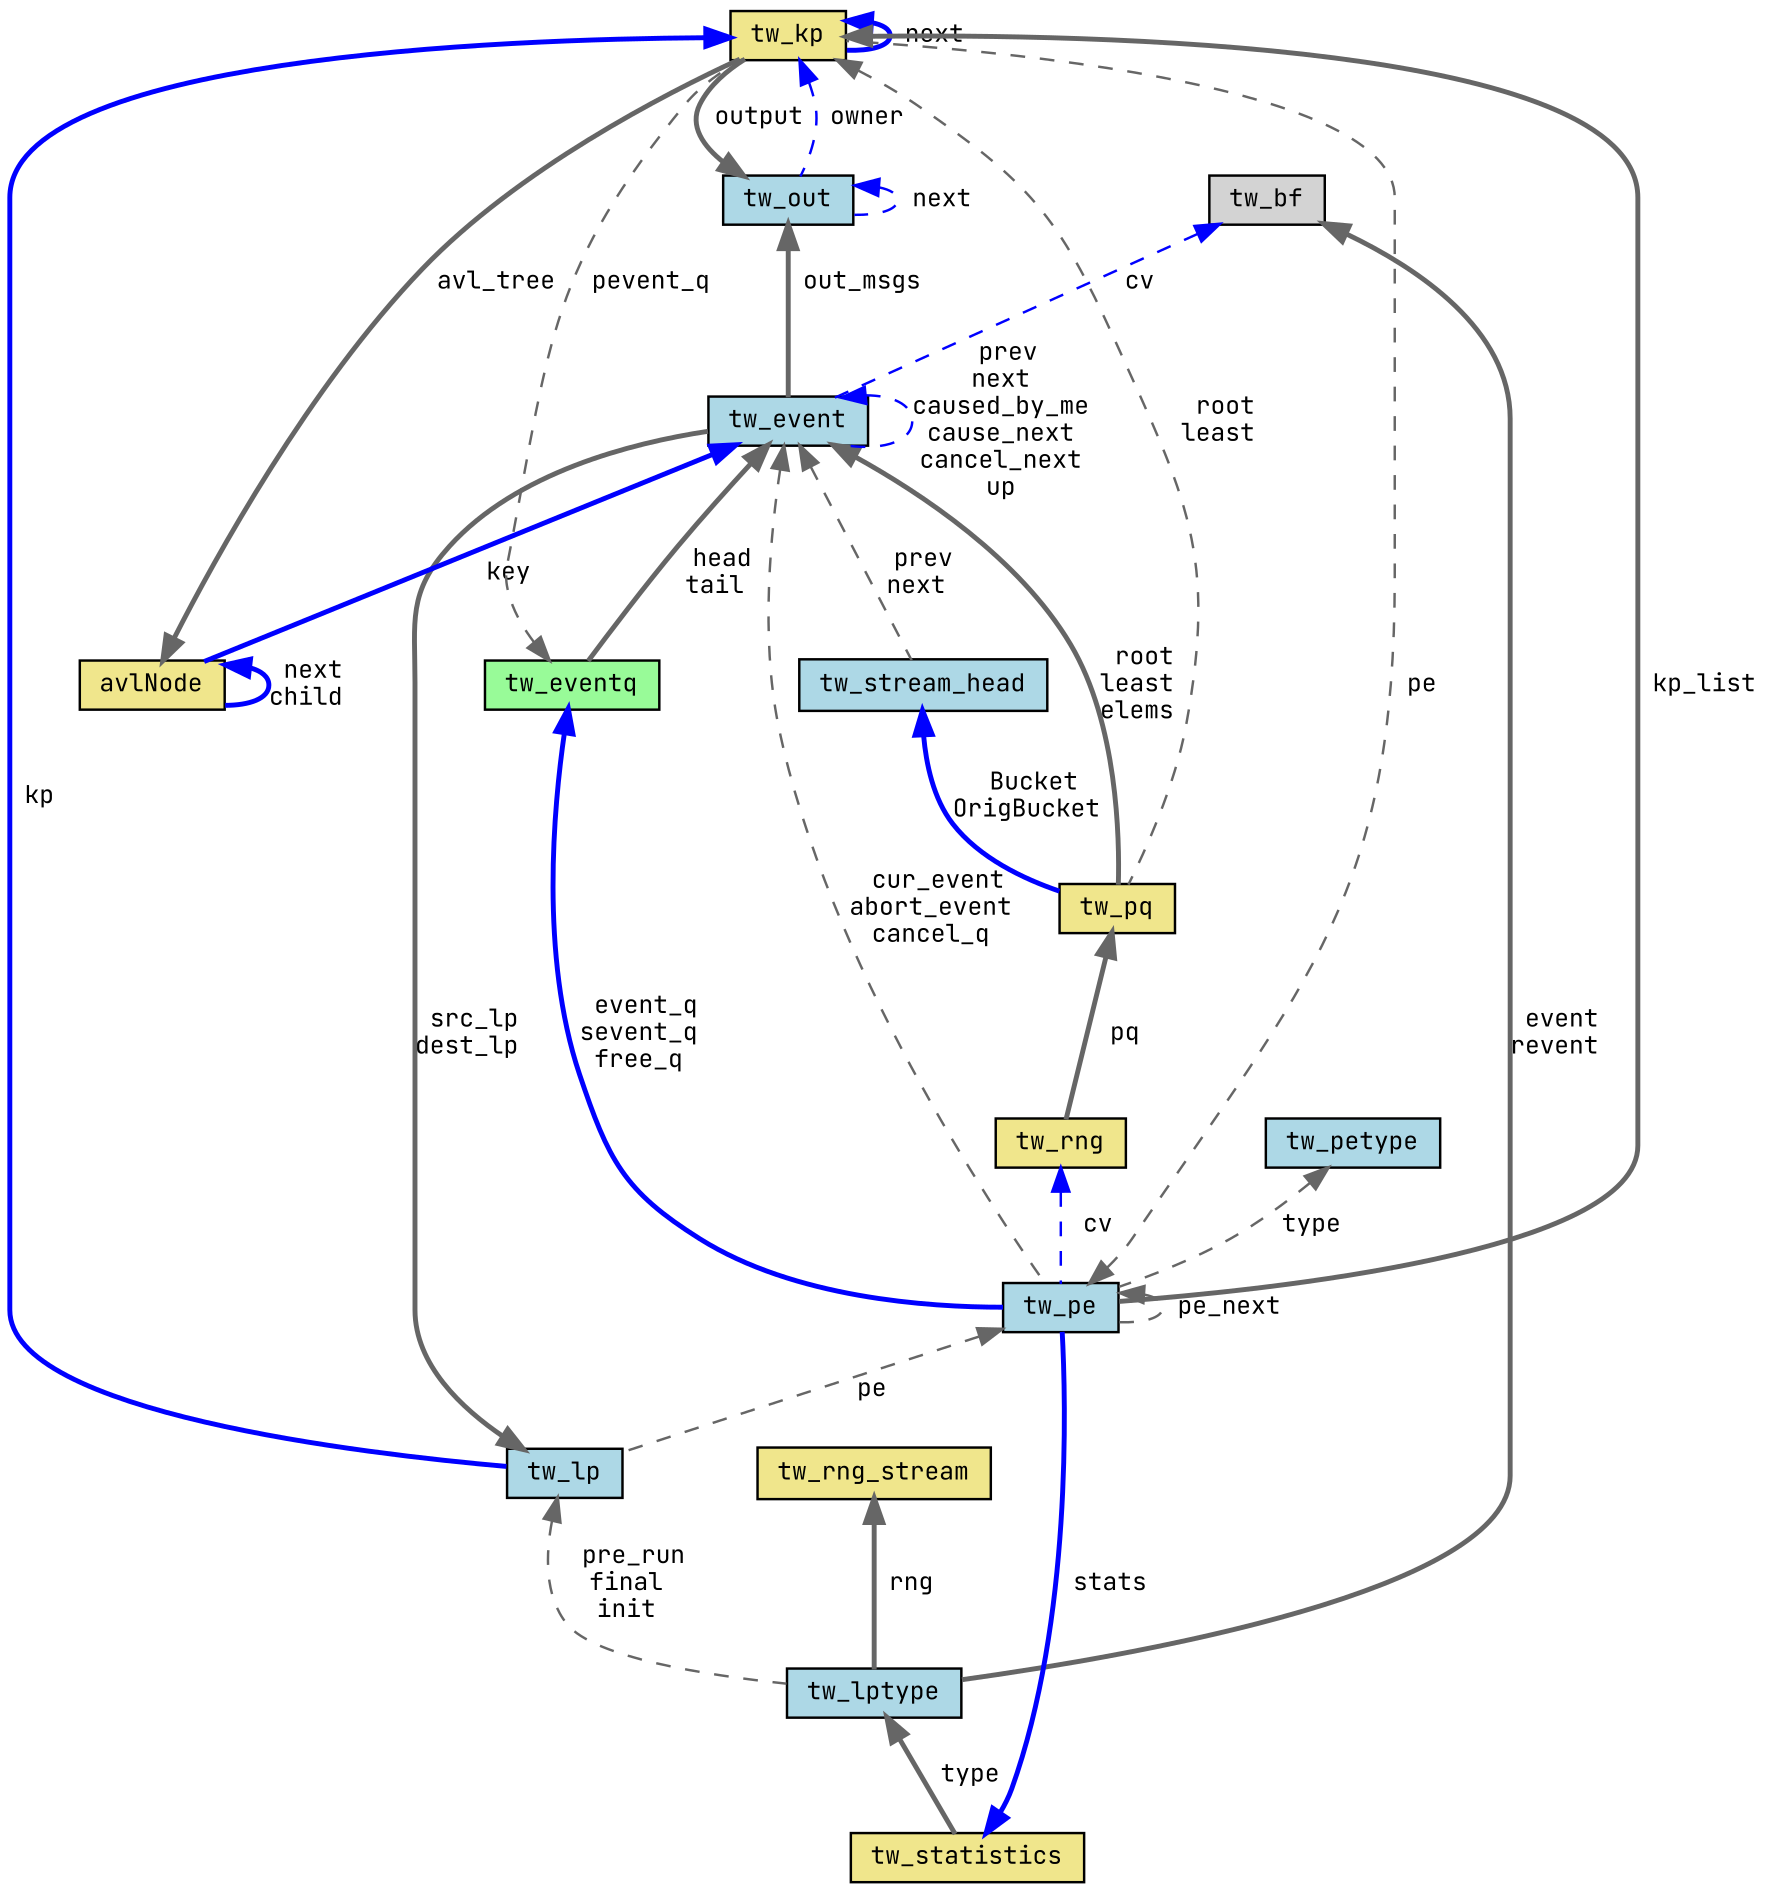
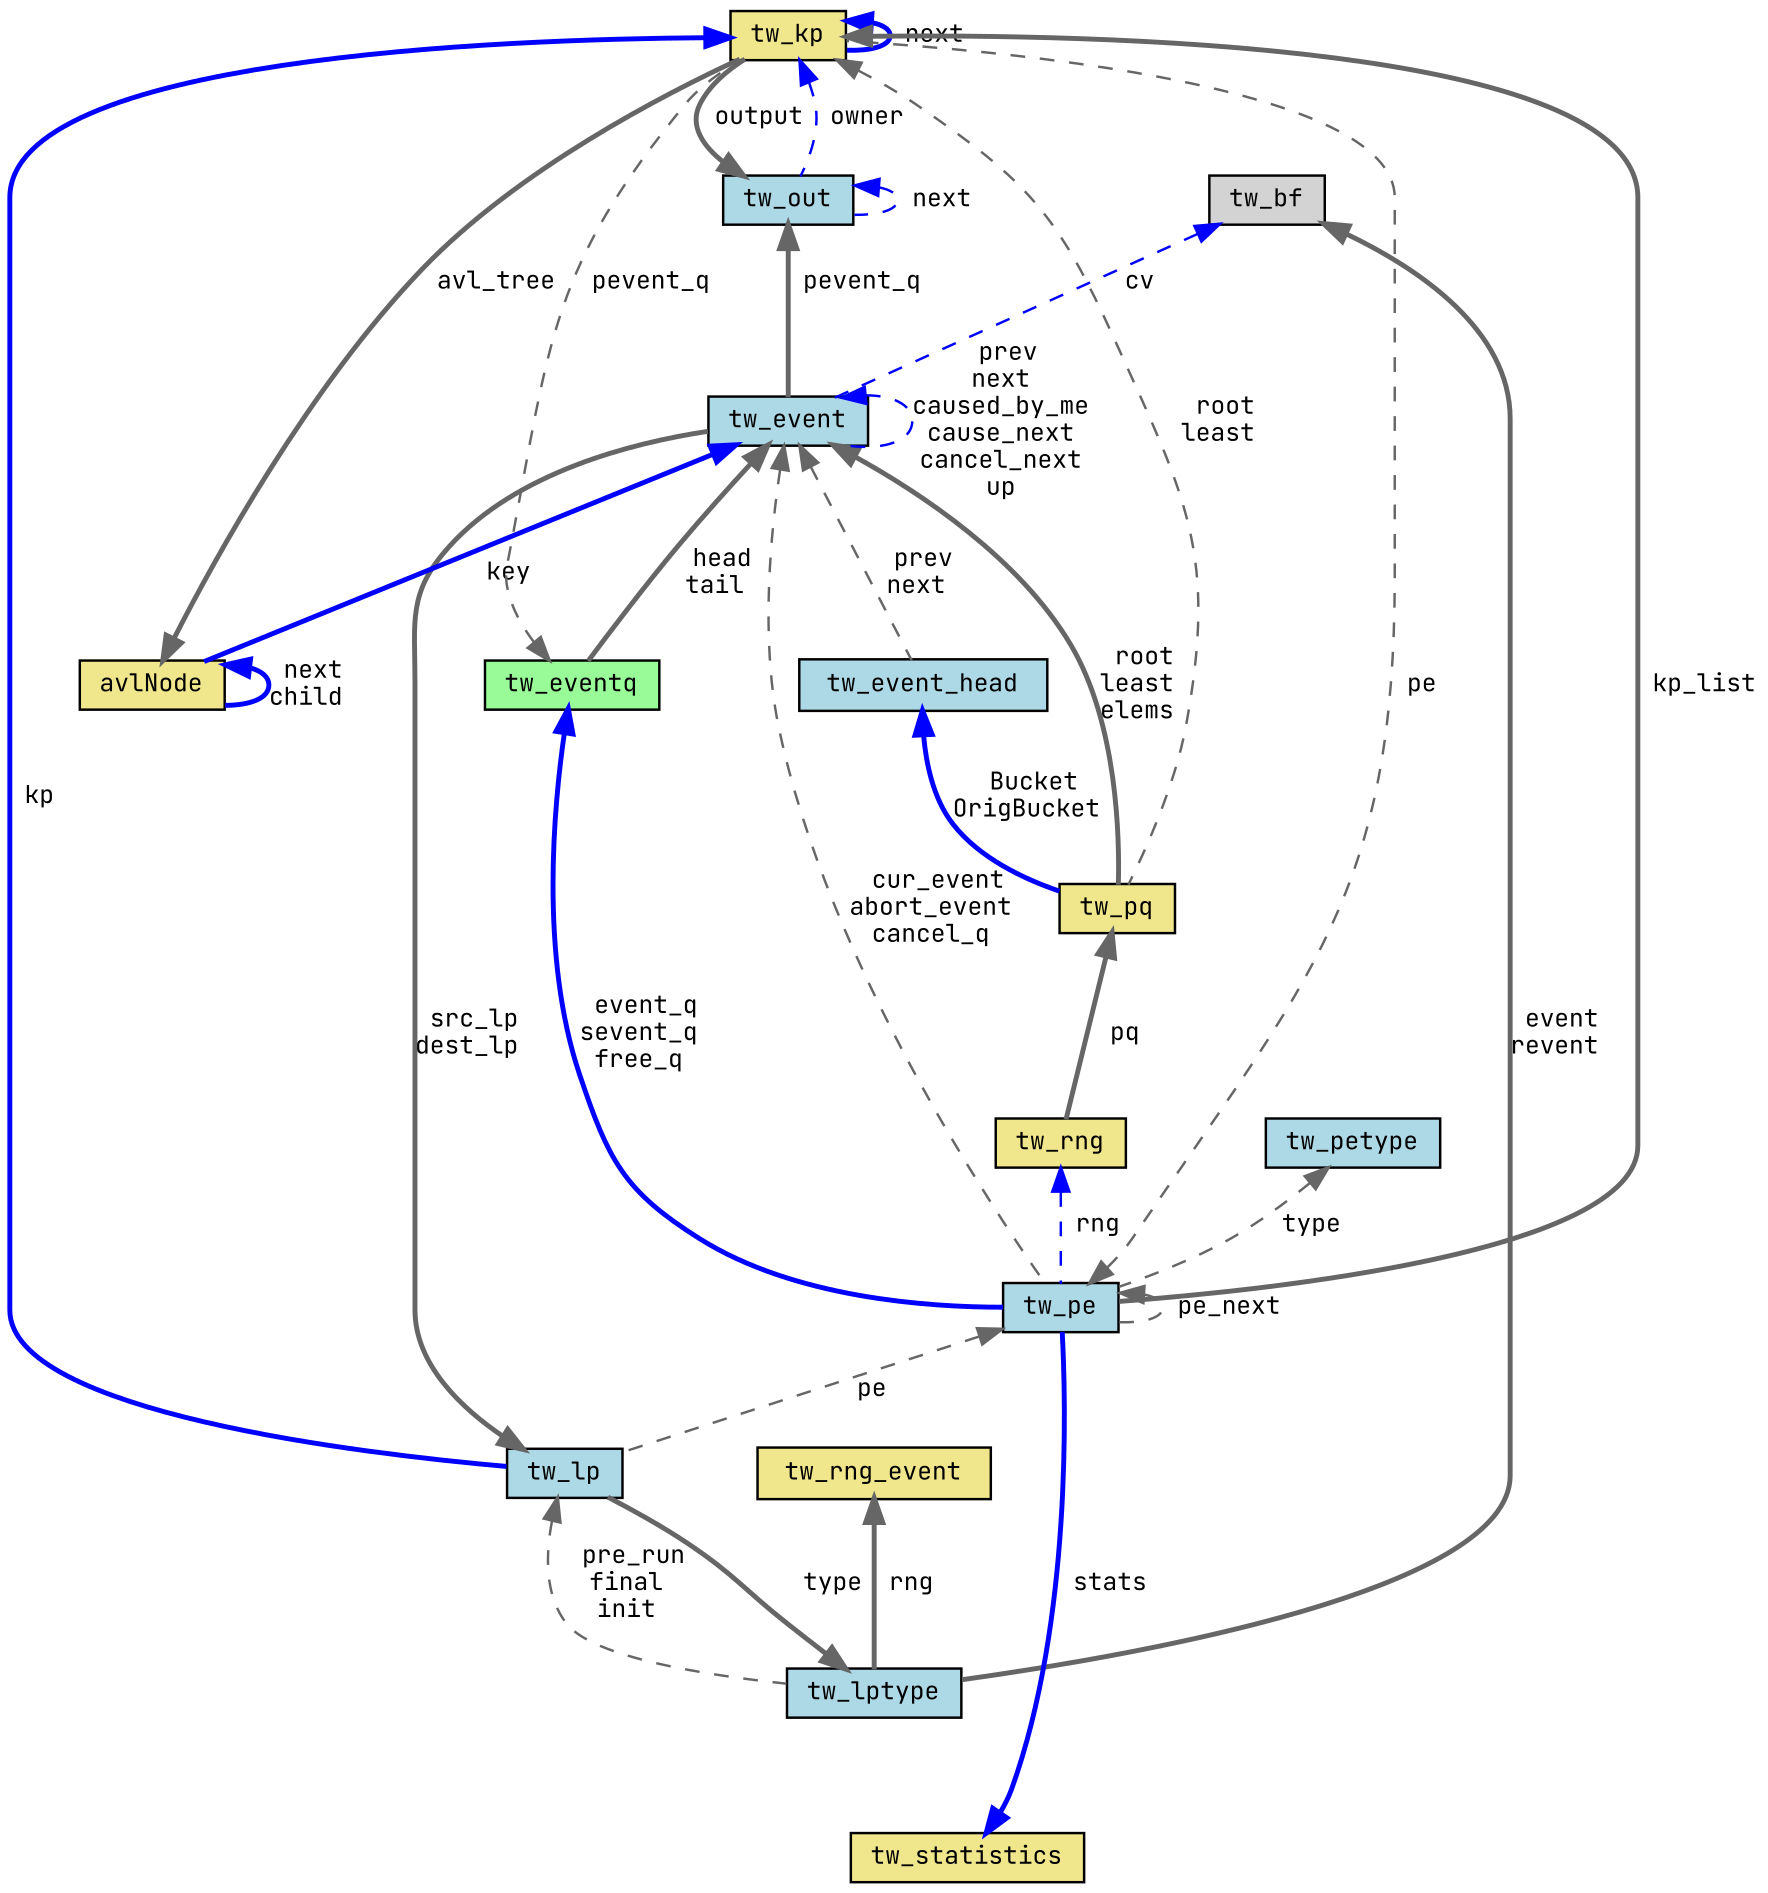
(856, 282) -> (856, 282)
(923, 685) -> (923, 685)
(1091, 1225) -> (1091, 1225)
(874, 1473) -> (874, 1473)
(927, 1786) -> (722, 1569)
